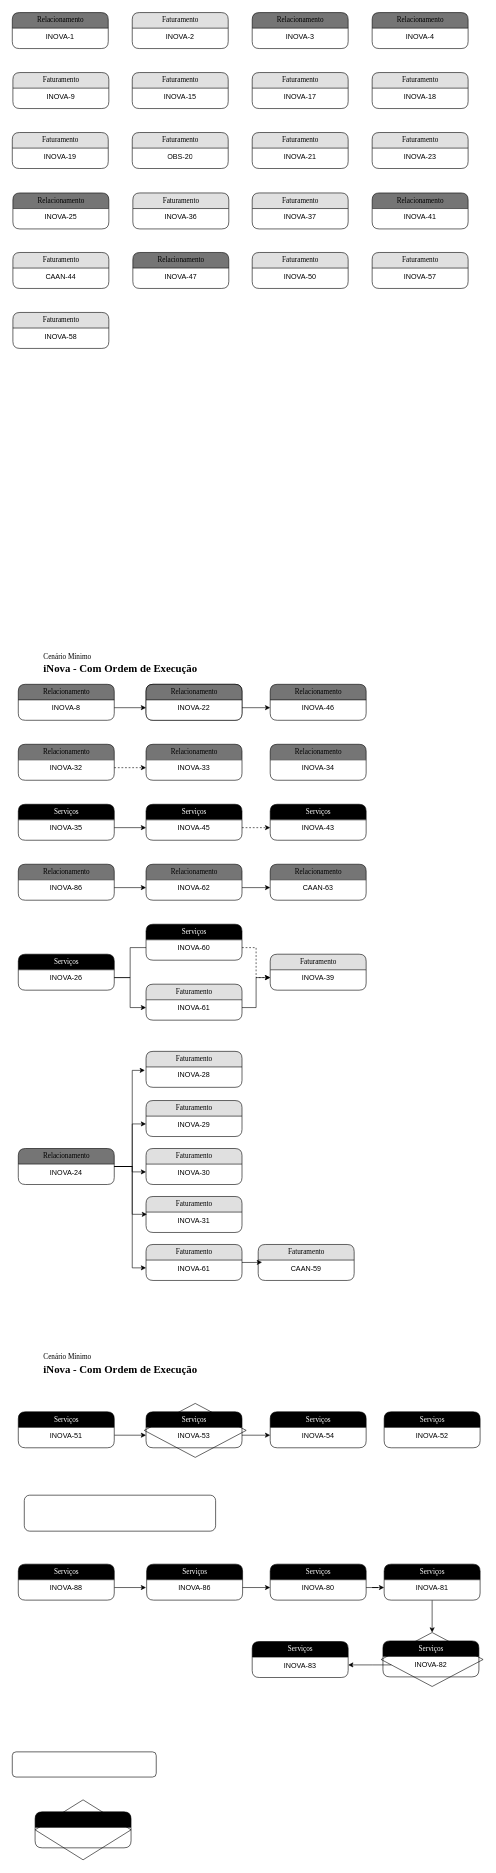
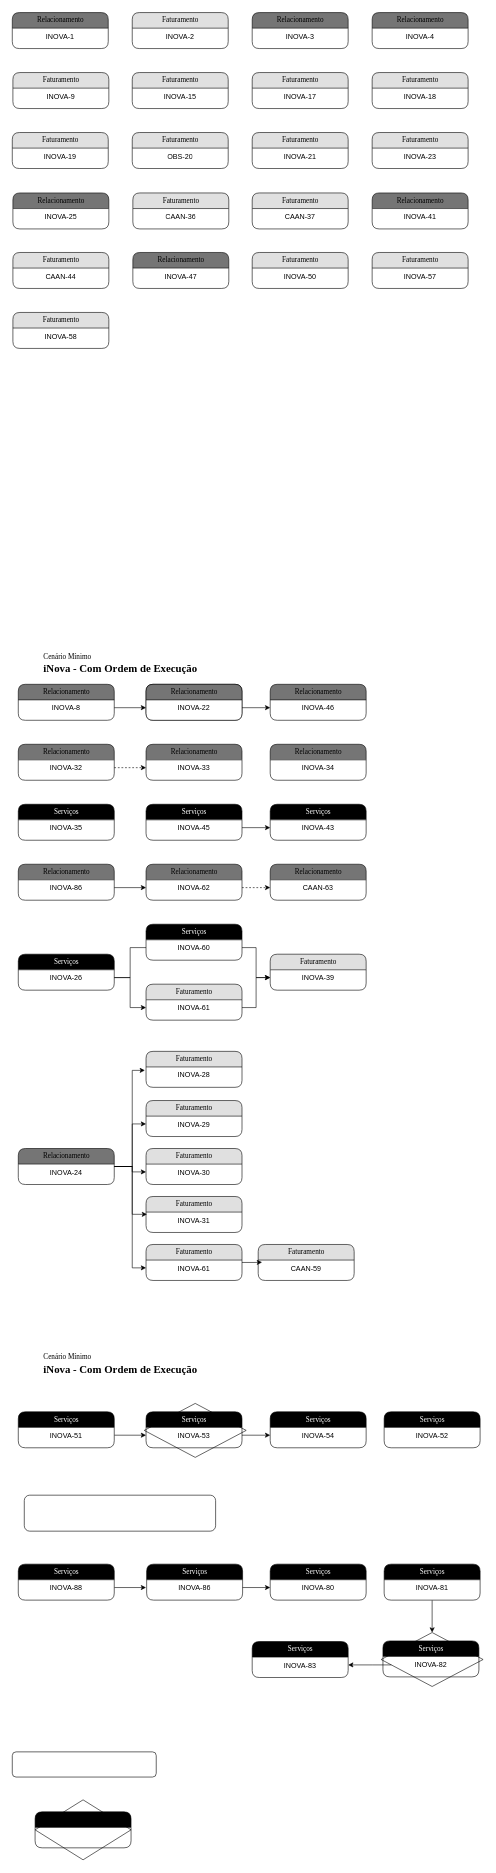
(181, 217) -> (181, 217)
(300, 217) -> (300, 217)
(128, 828) -> none
(254, 828) -> (254, 828)
(254, 888) -> (254, 888)
(256, 954) -> (256, 954)
(377, 1588) -> none
